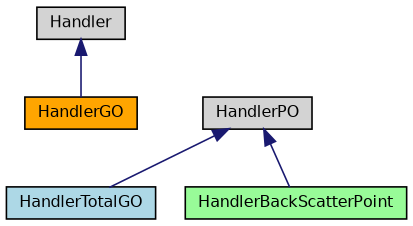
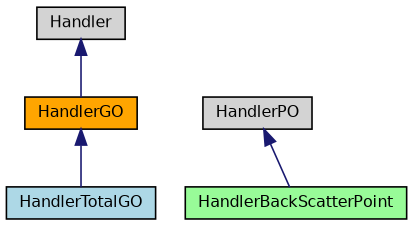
(162, 162) -> (81, 166)
